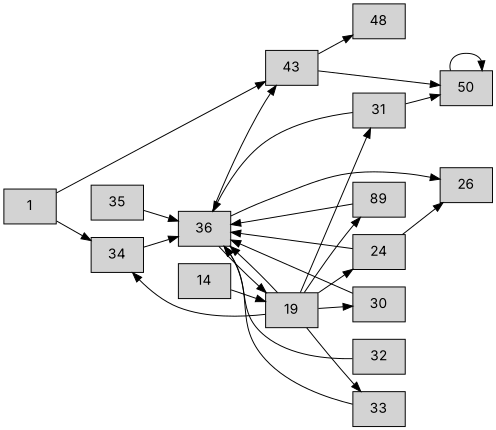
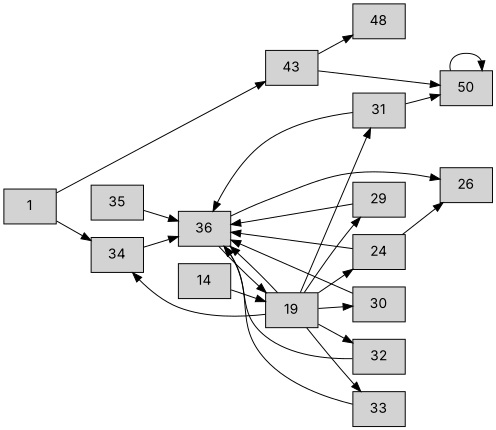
(239, 151) -> none
(379, 200) -> (379, 200)
none -> (331, 331)
